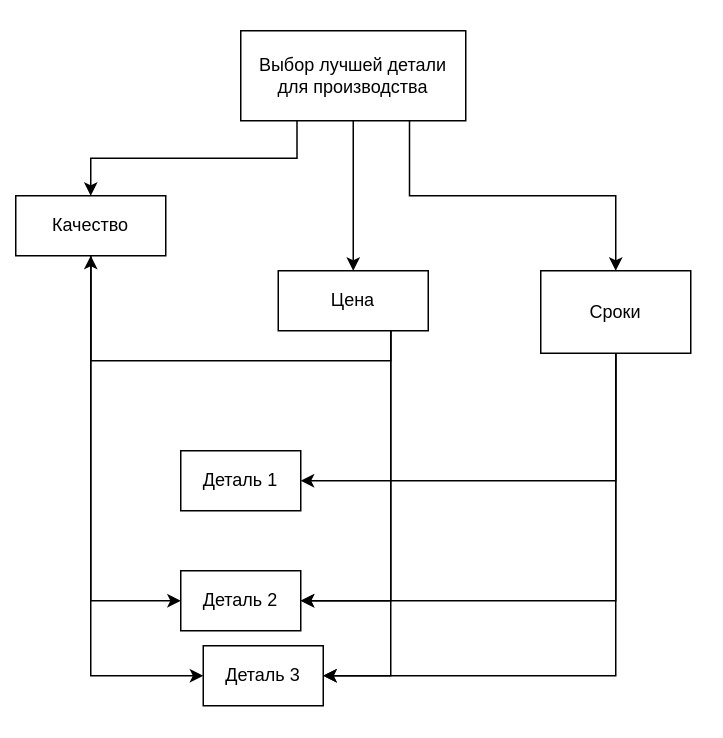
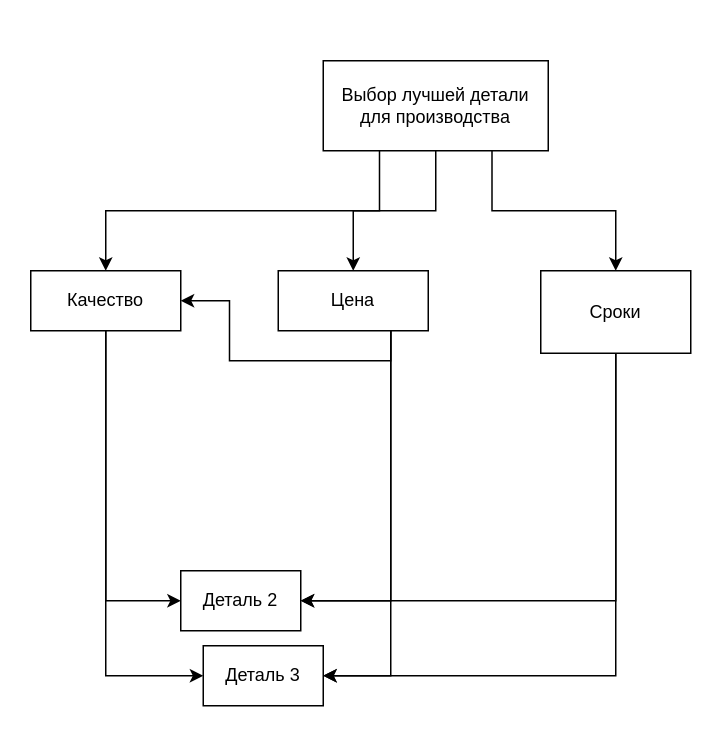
(353, 76) -> (436, 106)
(91, 226) -> (106, 301)
(241, 481) -> none
(462, 481) -> none
